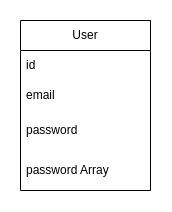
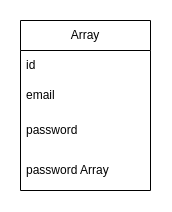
(86, 36) -> (86, 36)
